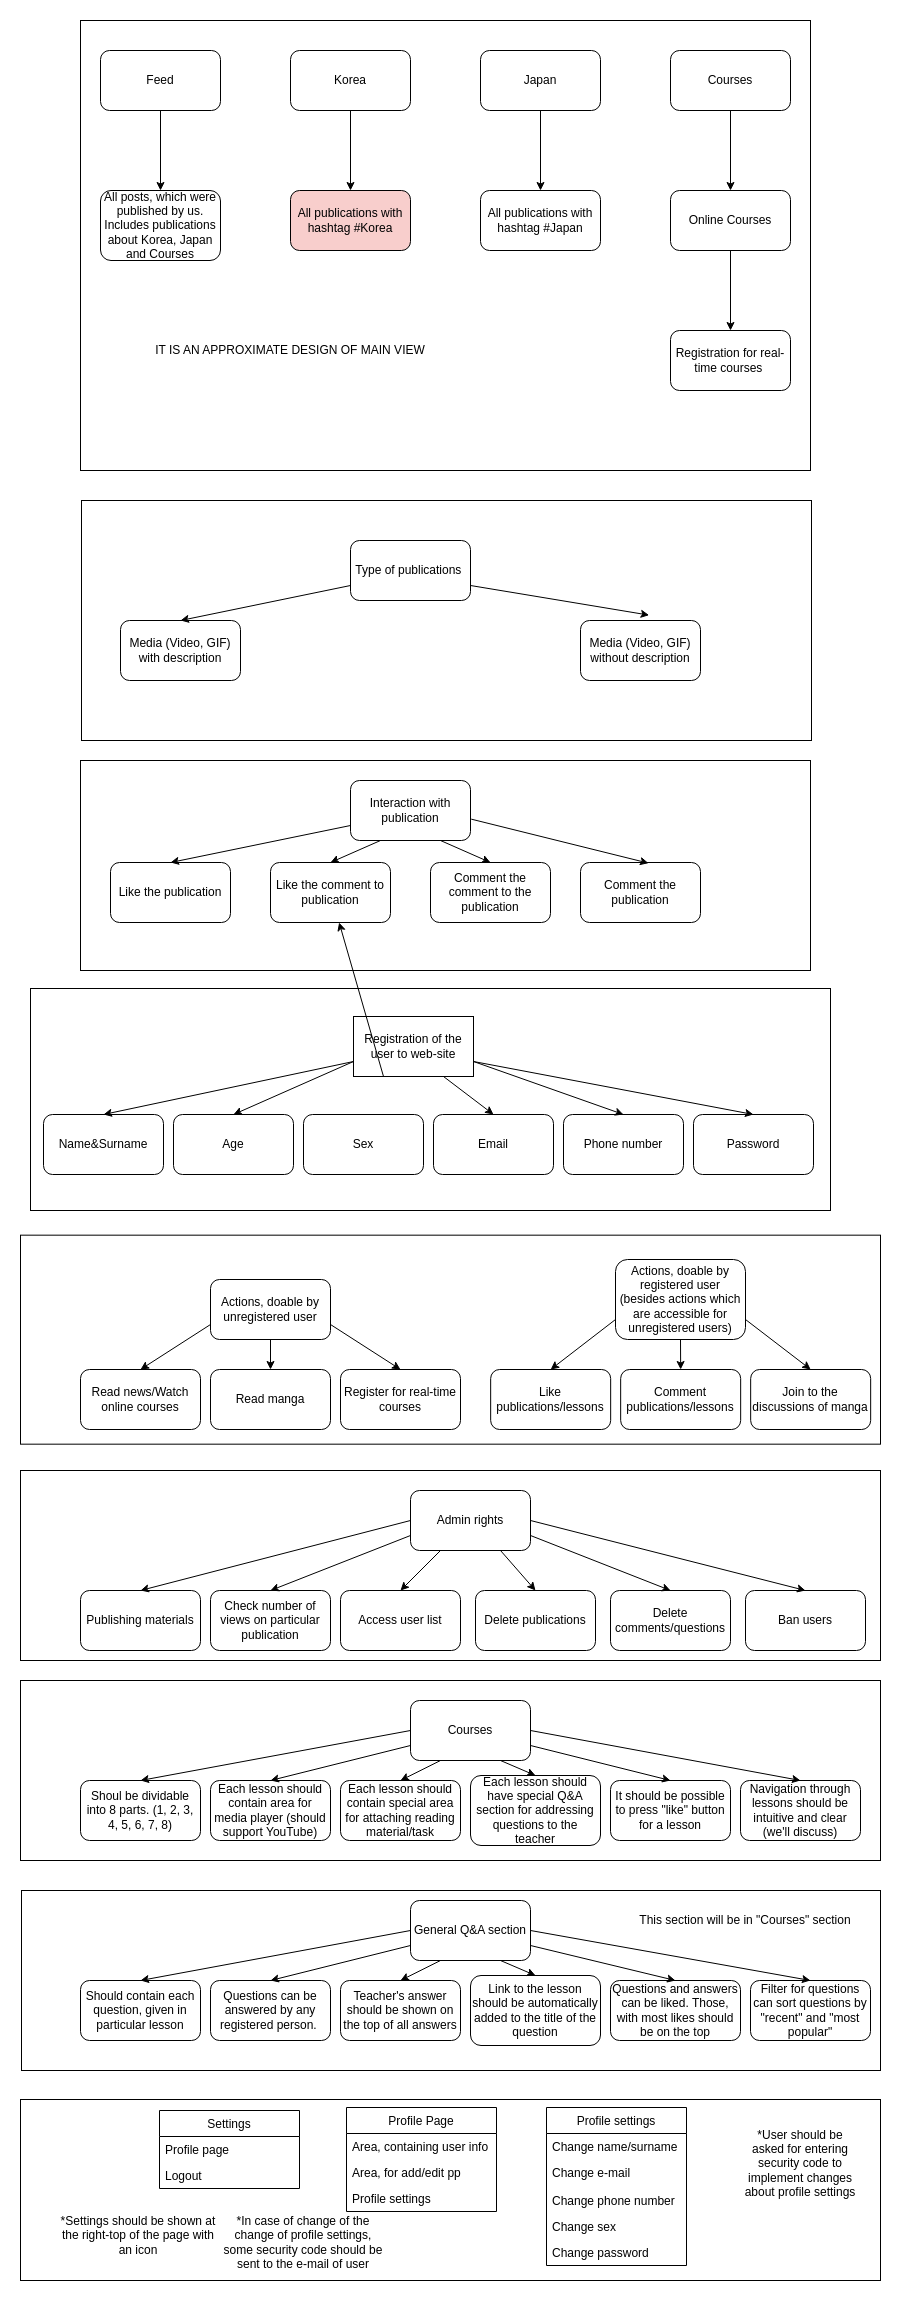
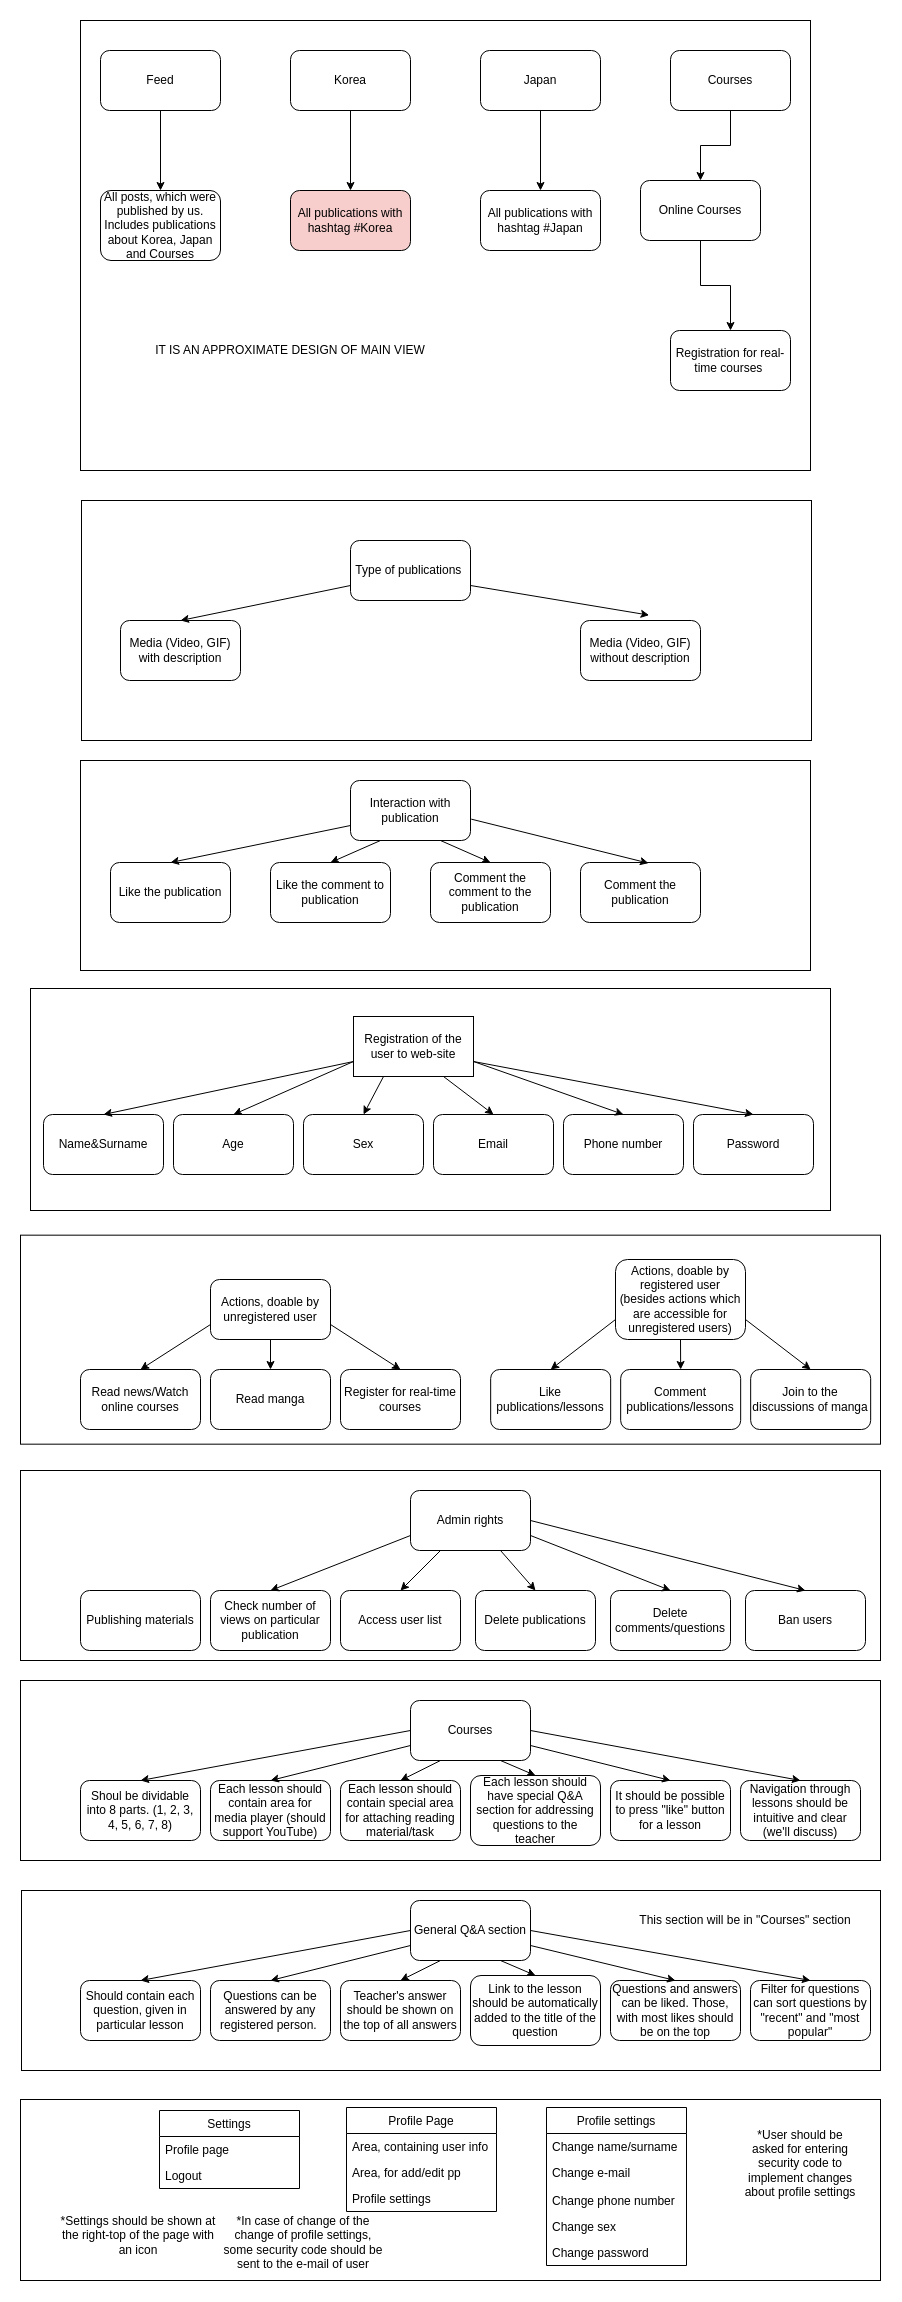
(731, 221) -> (701, 211)
(362, 1003) -> (375, 1093)
(279, 1555) -> none
